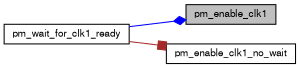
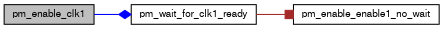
(151, 24) -> (106, 14)
(231, 54) -> (366, 14)
